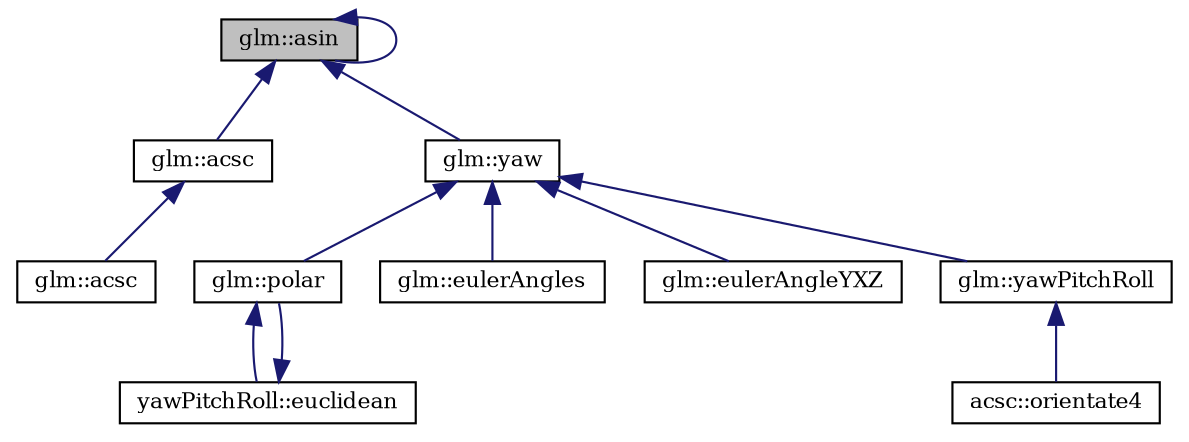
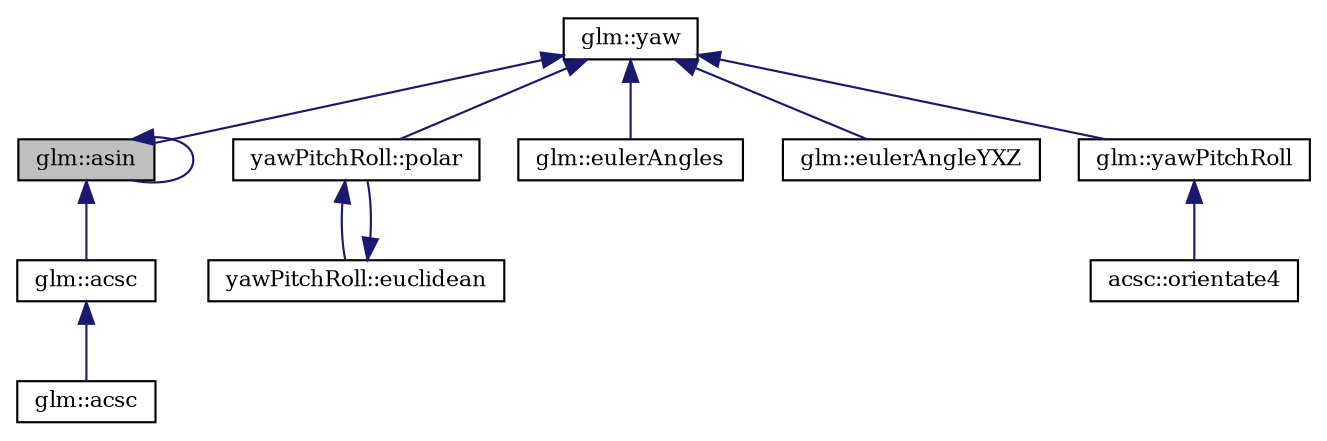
(401, 106) -> (349, 101)
(268, 282) -> (356, 160)
